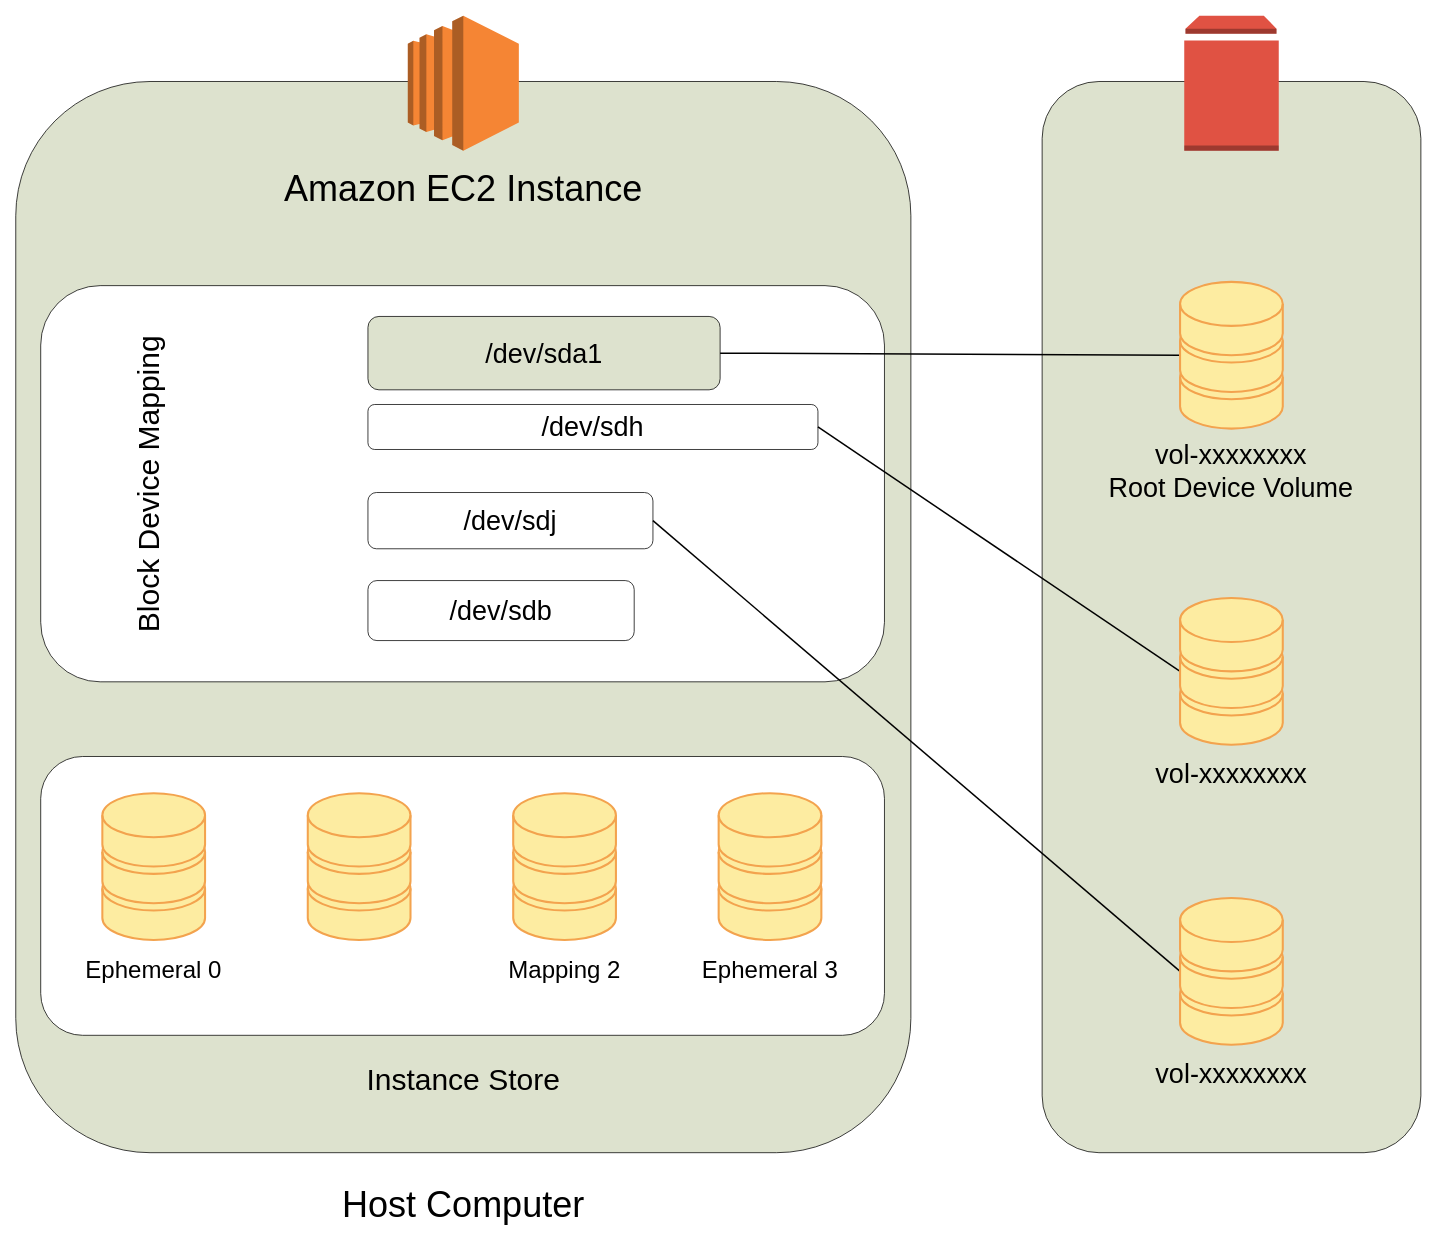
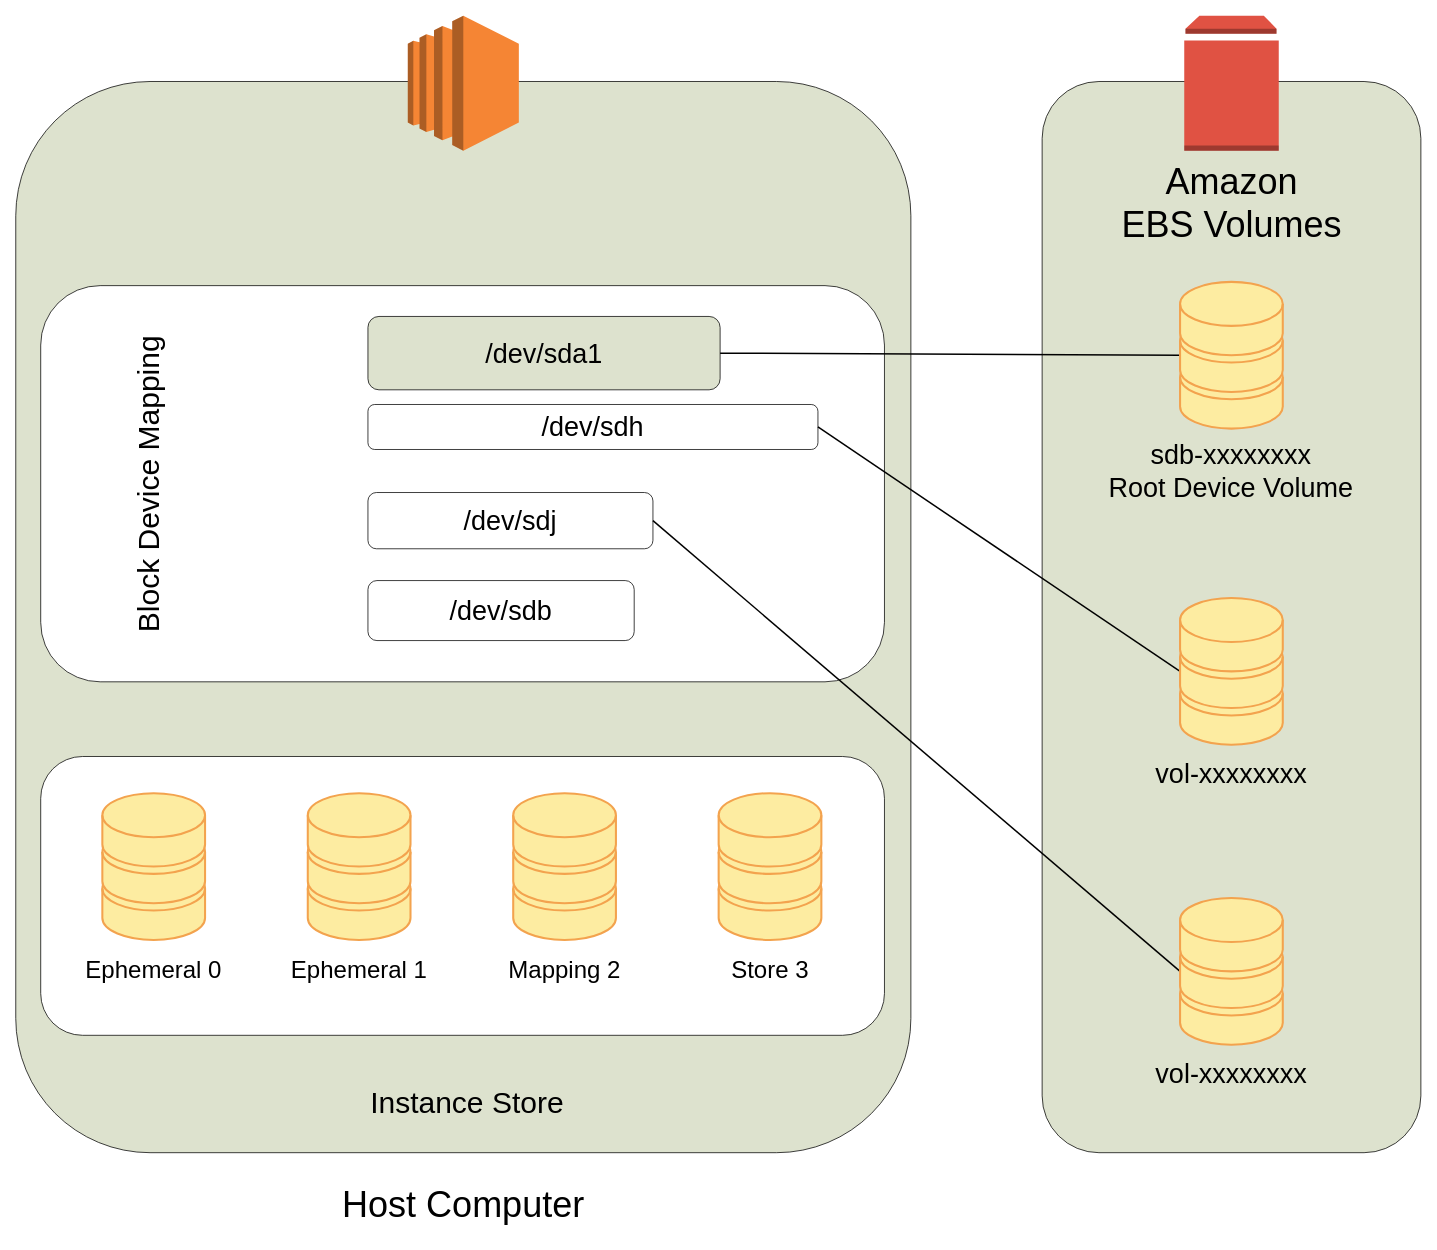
(463, 188) -> none
none -> (1232, 203)
(1231, 471) -> (1231, 471)
none -> (359, 969)
(770, 969) -> (770, 969)
(463, 1079) -> (467, 1102)
